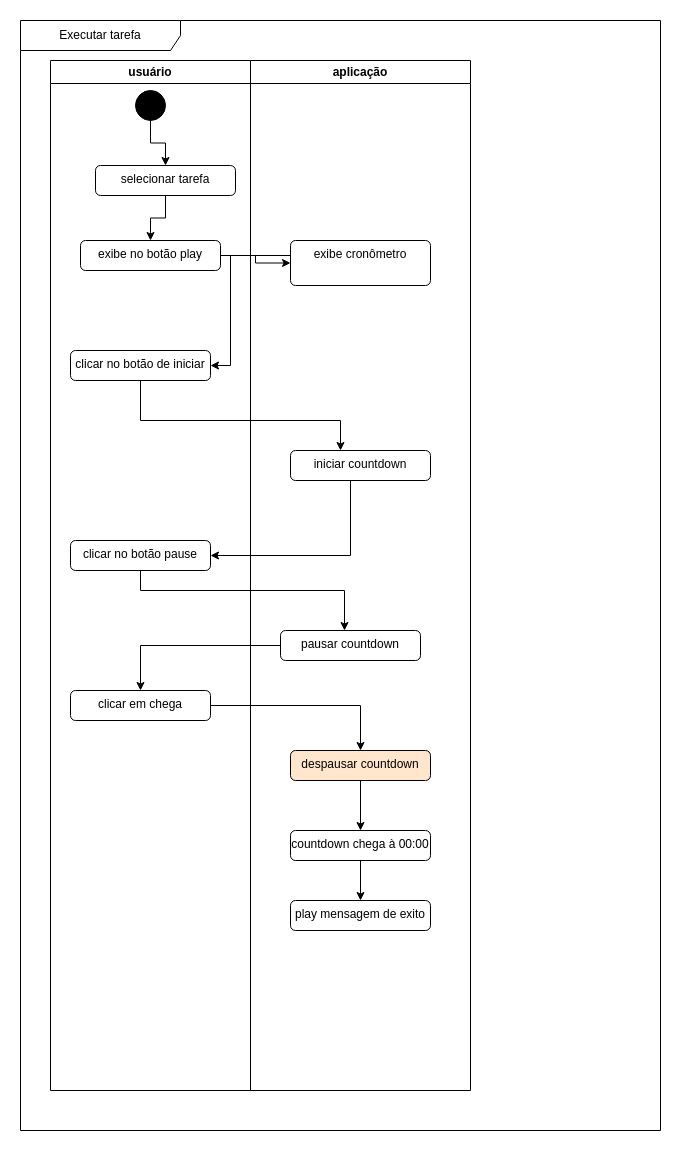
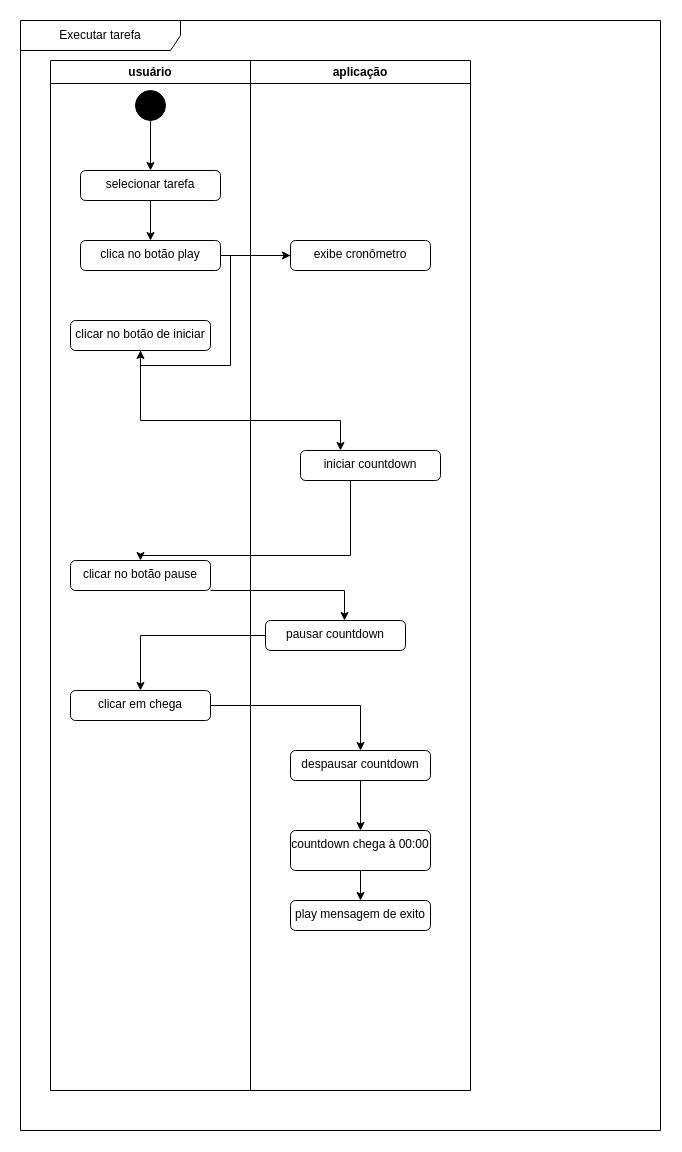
(166, 181) -> (151, 186)
(151, 255) -> (151, 255)
(361, 263) -> (361, 256)
(141, 366) -> (141, 336)
(361, 466) -> (371, 466)
(141, 556) -> (141, 576)
(351, 646) -> (336, 636)
(361, 766) -> (361, 766)
(361, 846) -> (361, 851)
